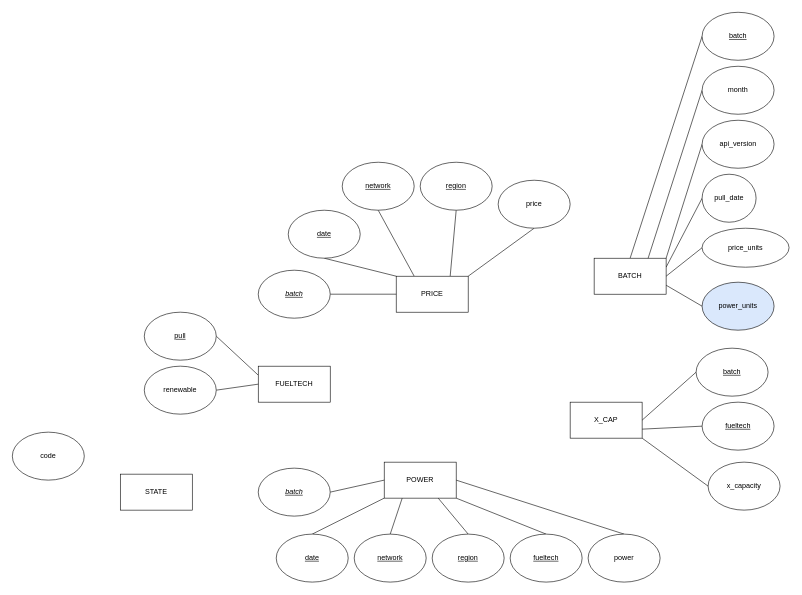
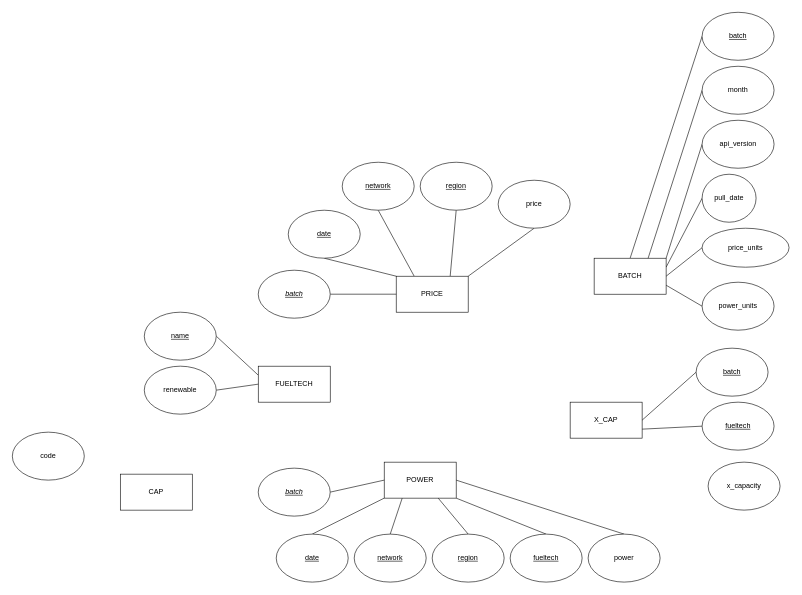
(738, 306) -> (738, 306)
(180, 336) -> (180, 336)
(675, 462) -> none
(156, 492) -> (156, 492)
